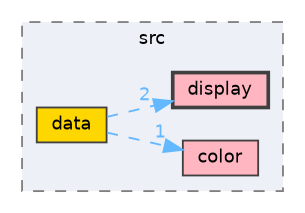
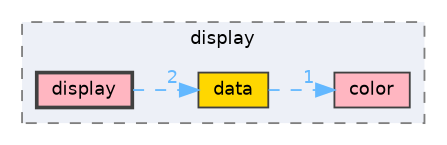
(153, 40) -> (223, 40)
(131, 111) -> (156, 90)
